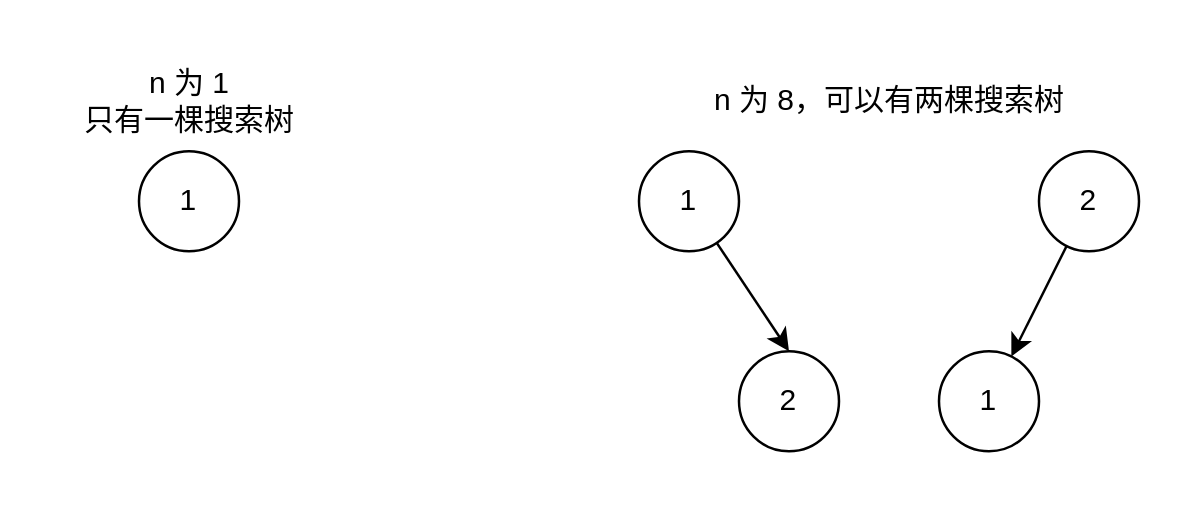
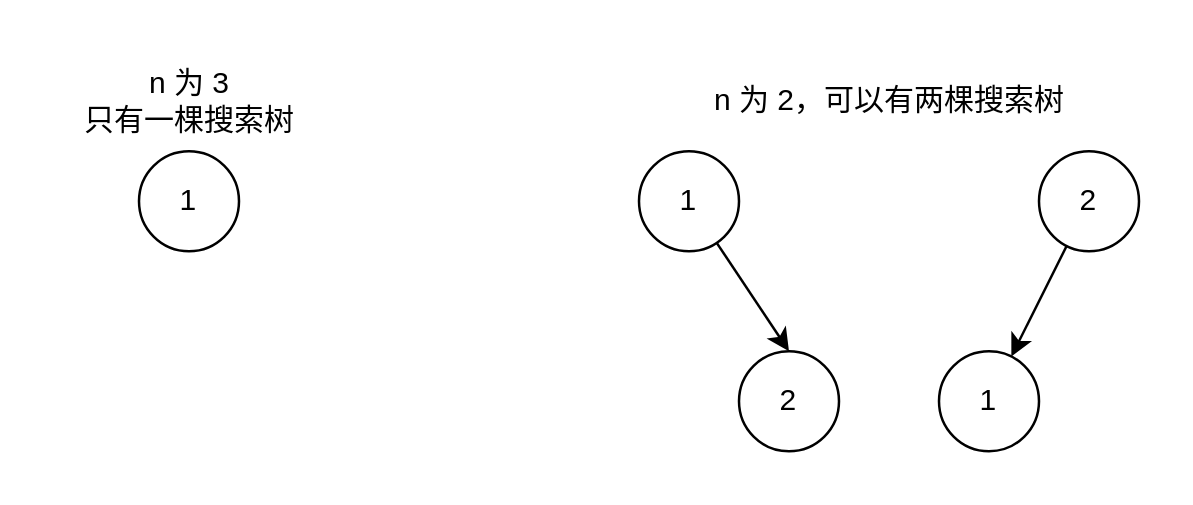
(190, 101) -> (190, 101)
(890, 101) -> (890, 101)
